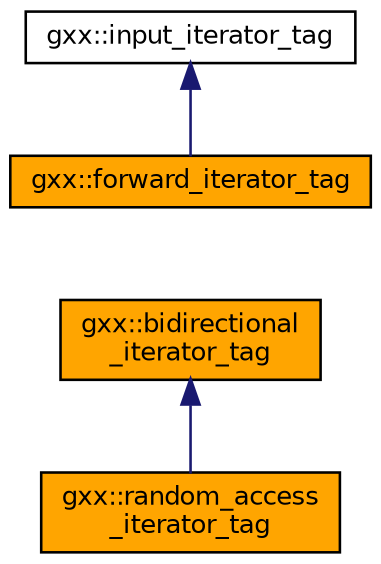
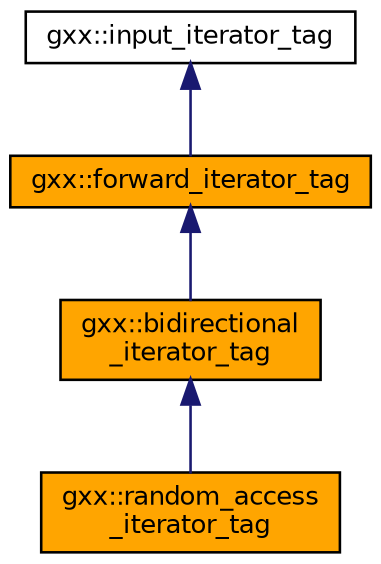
none -> (191, 267)
